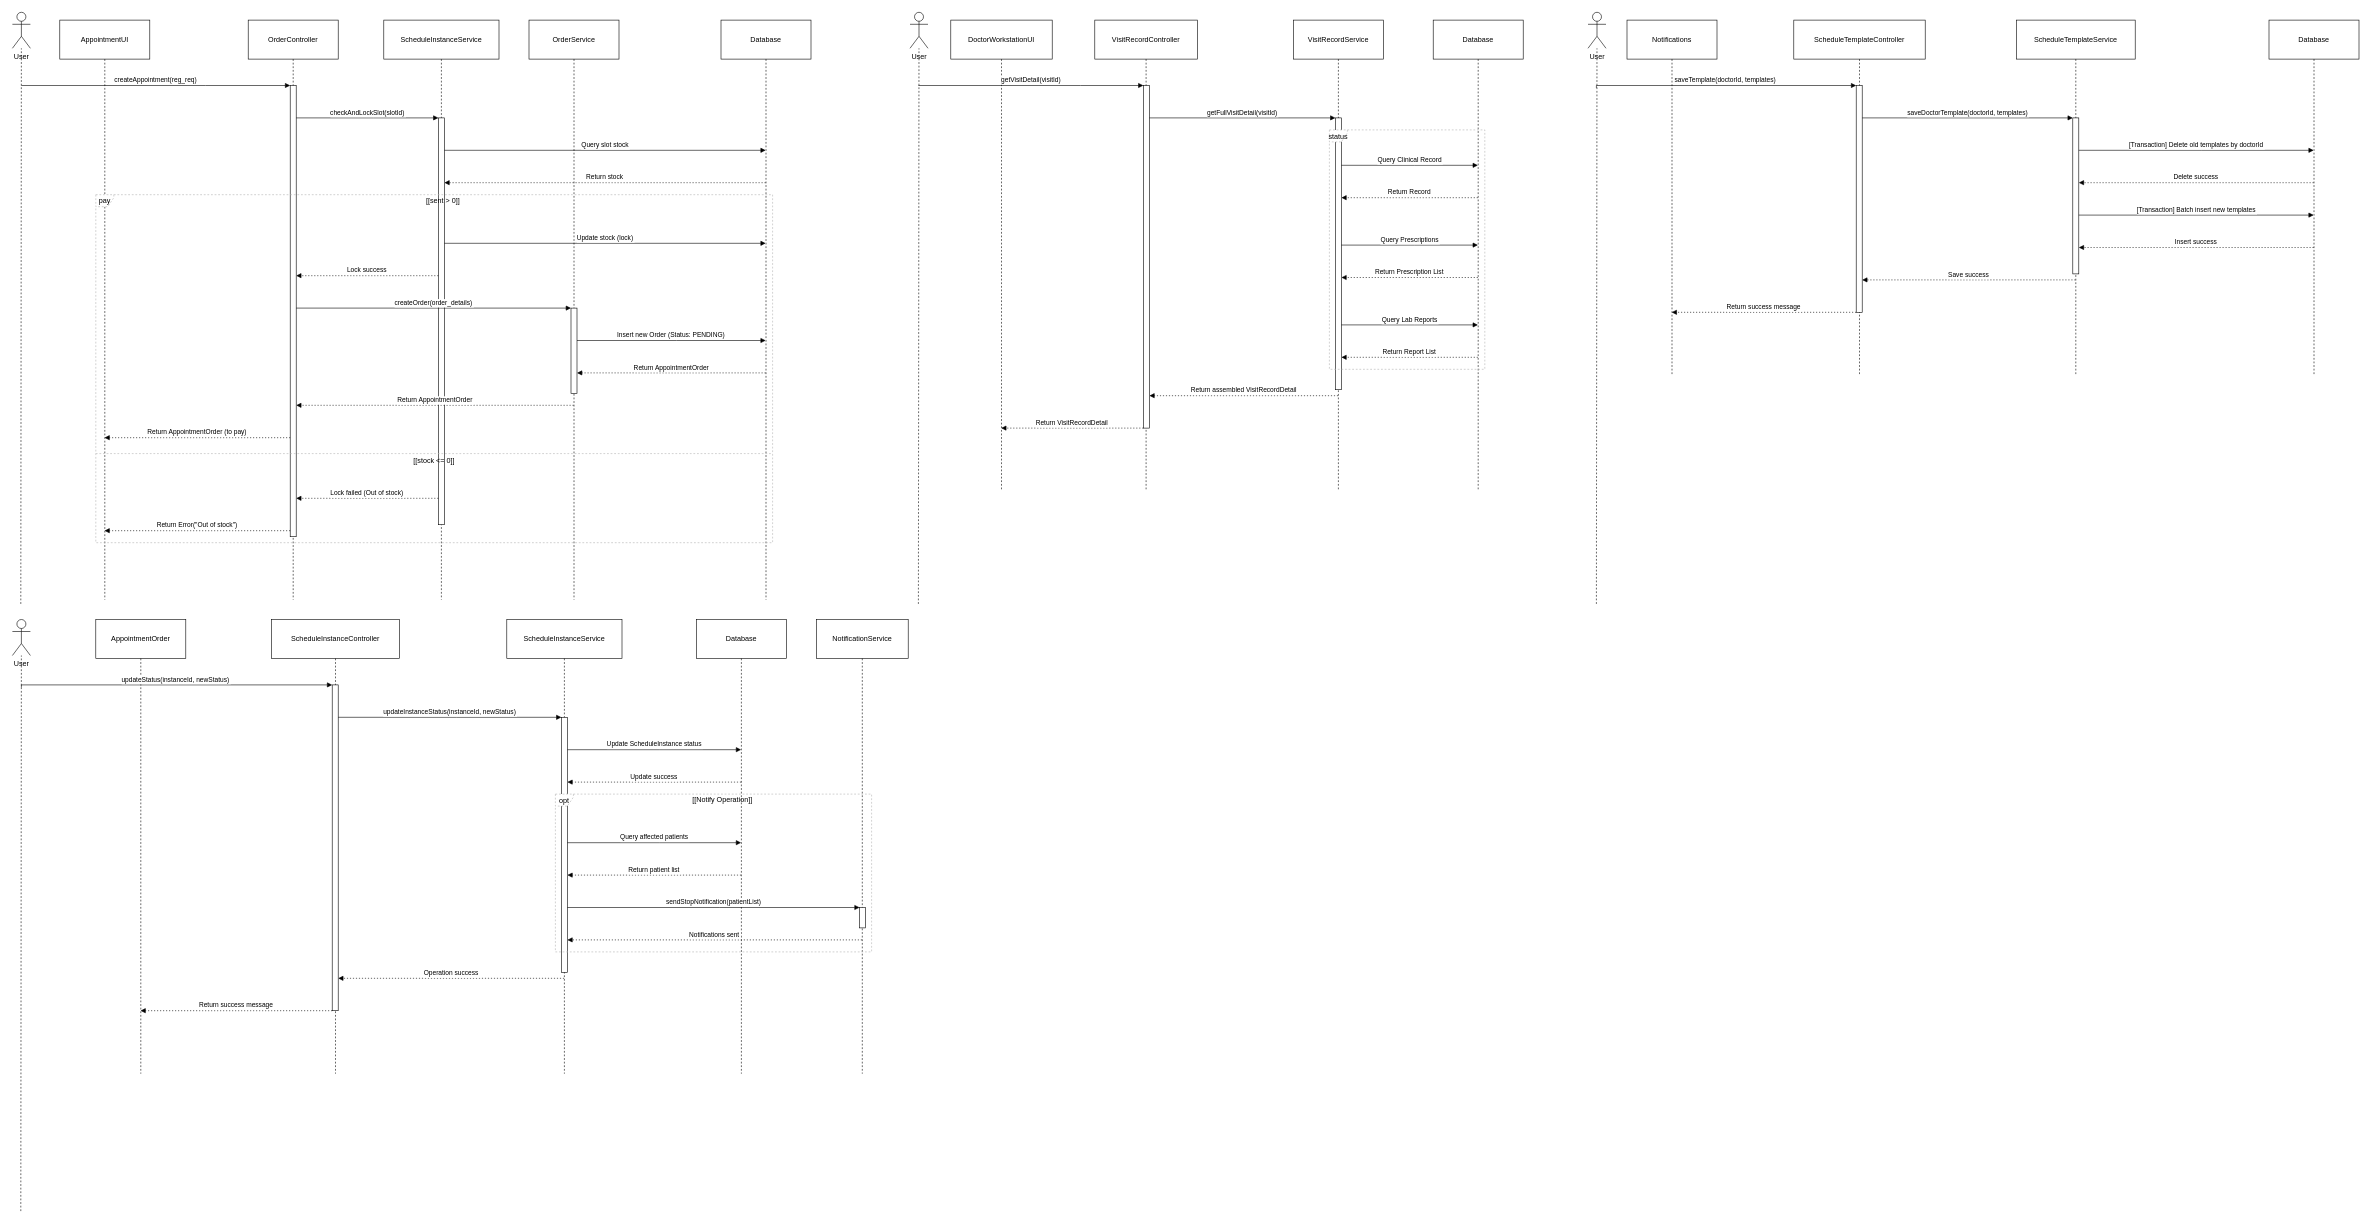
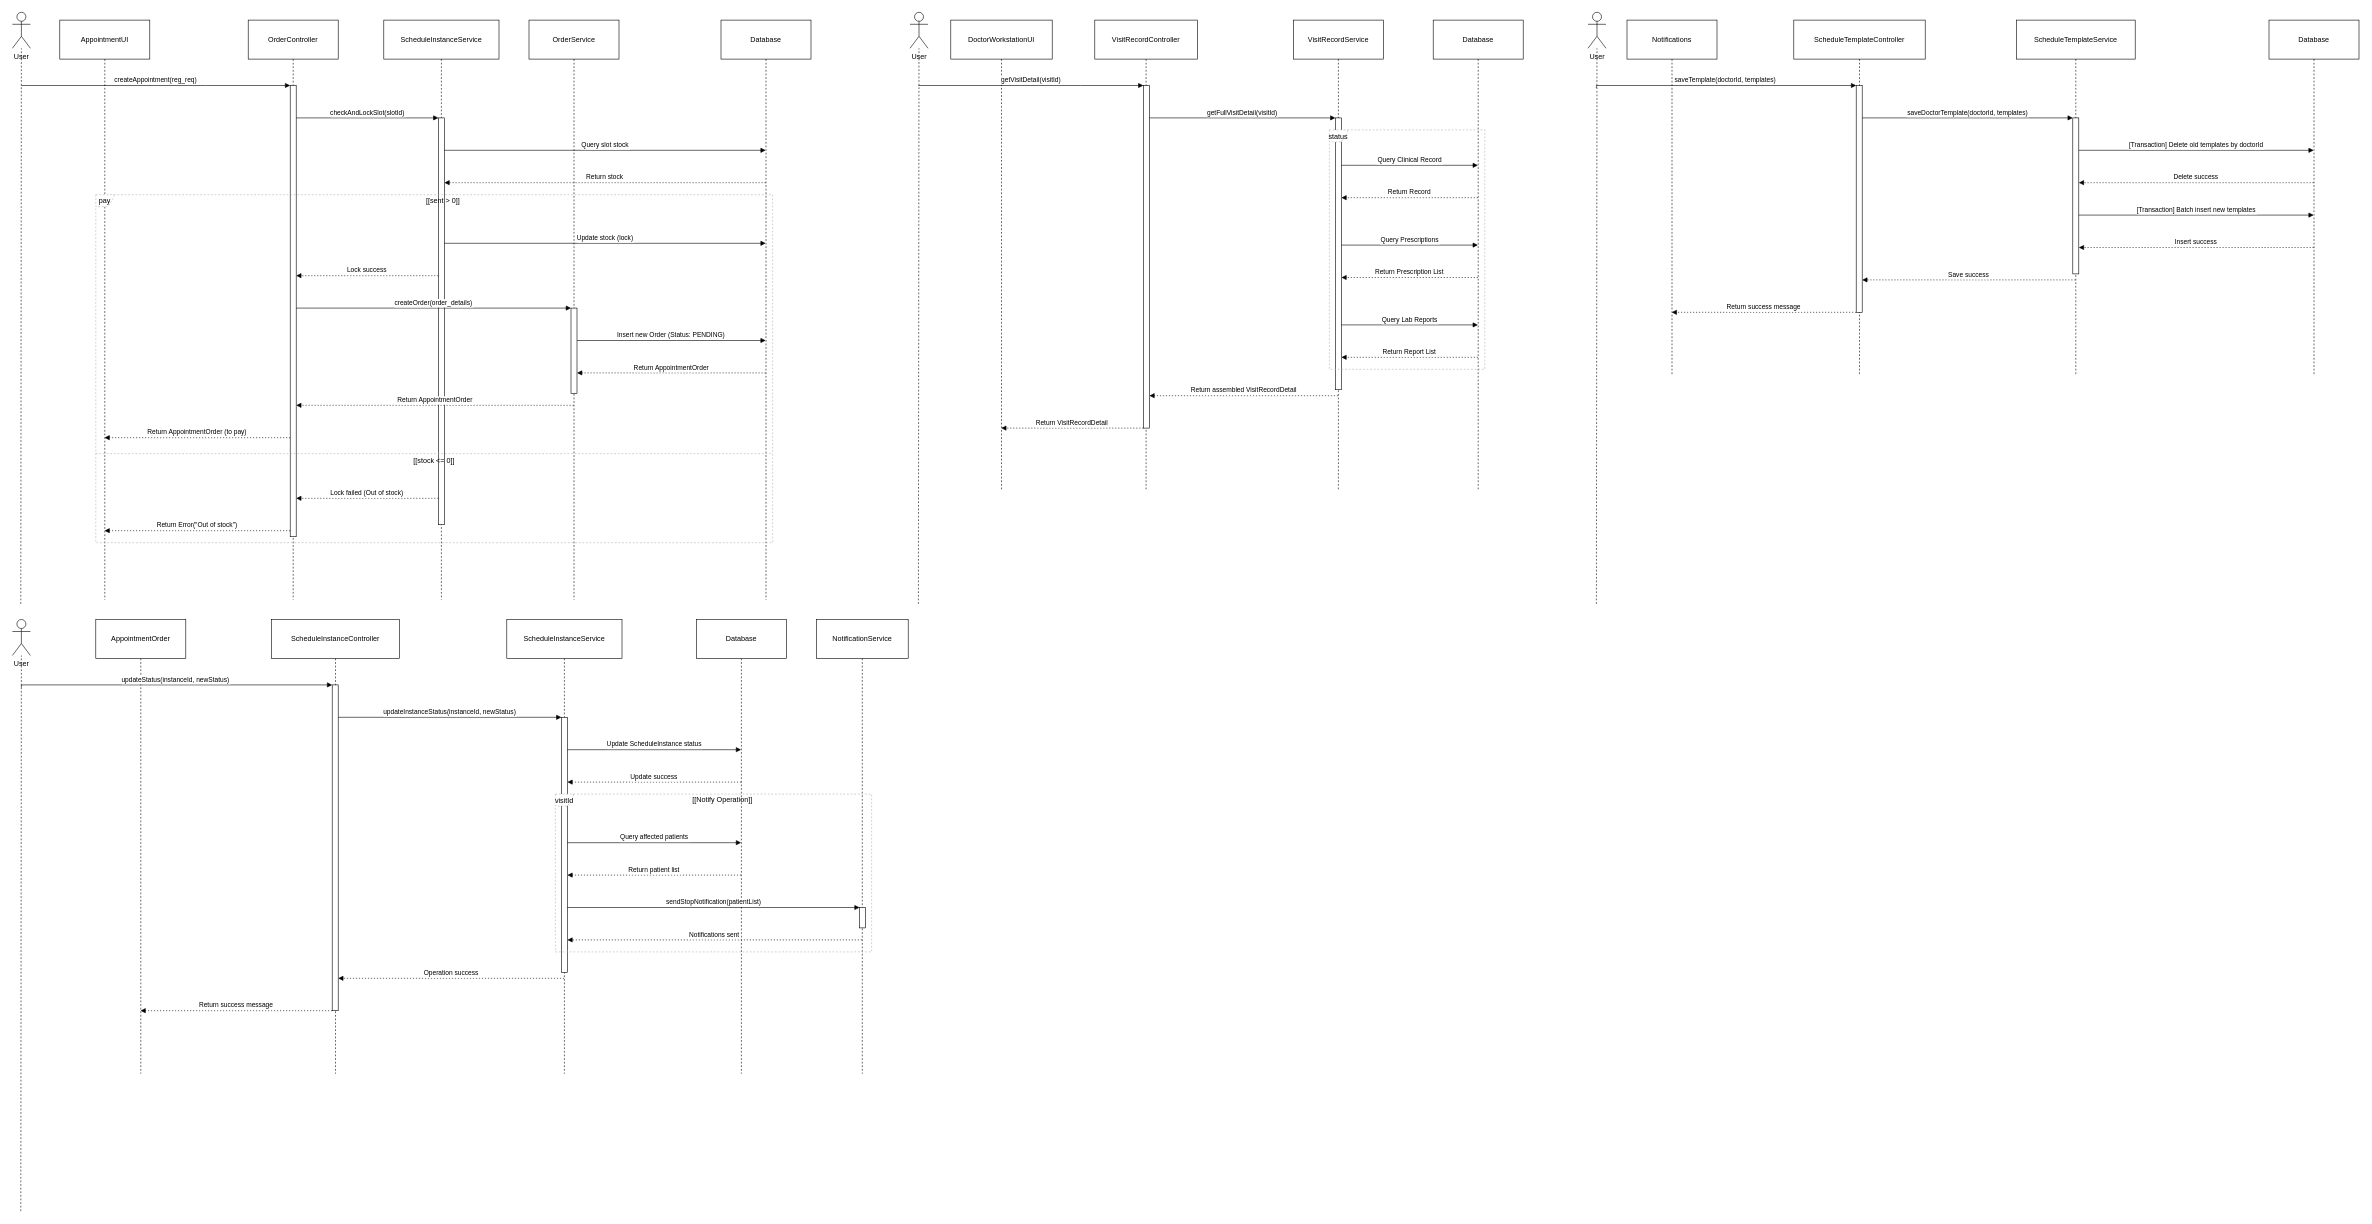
(564, 800) -> (564, 800)
